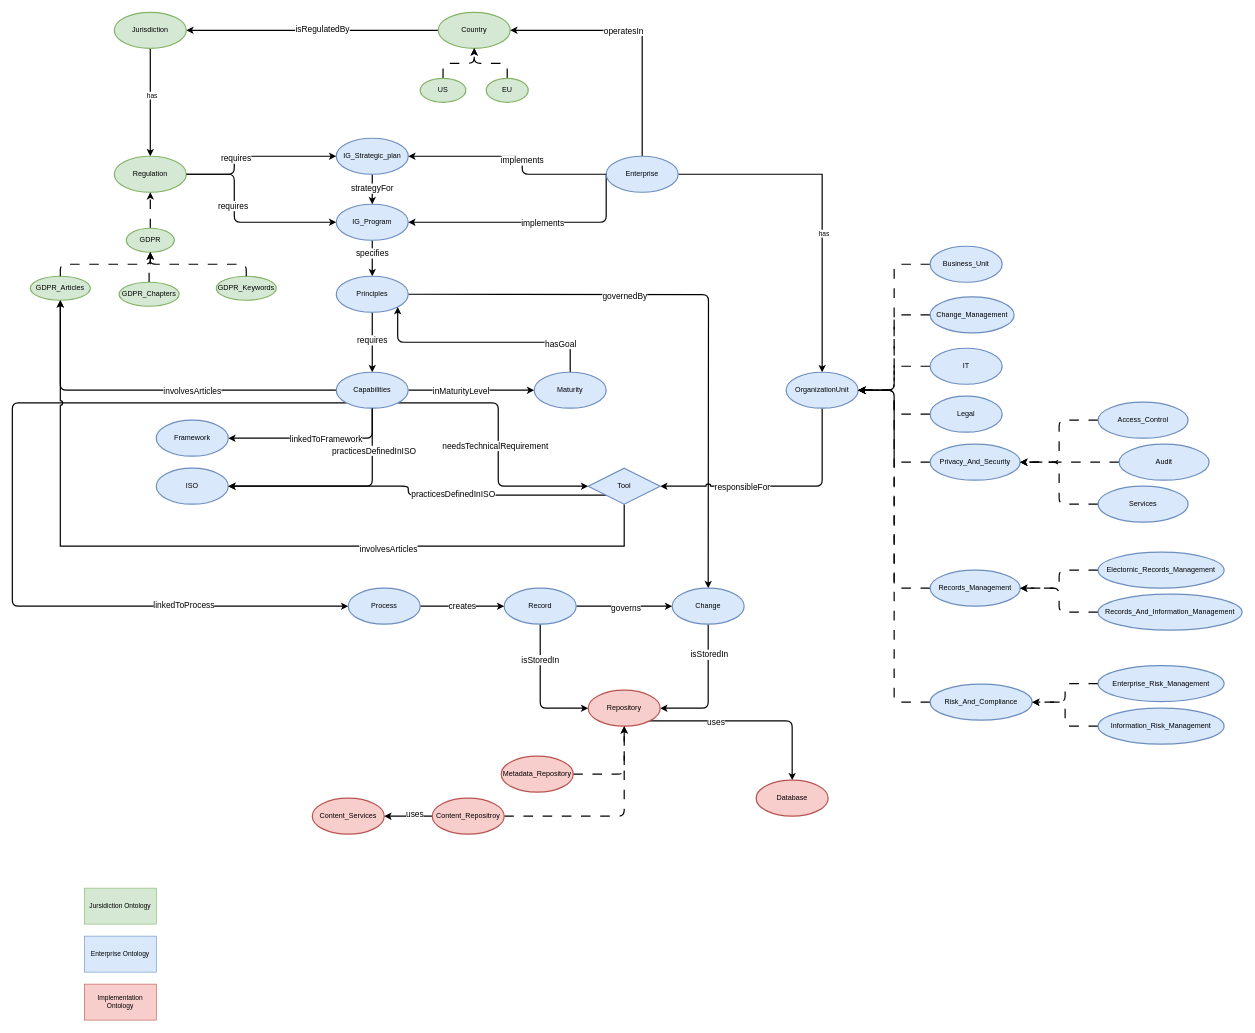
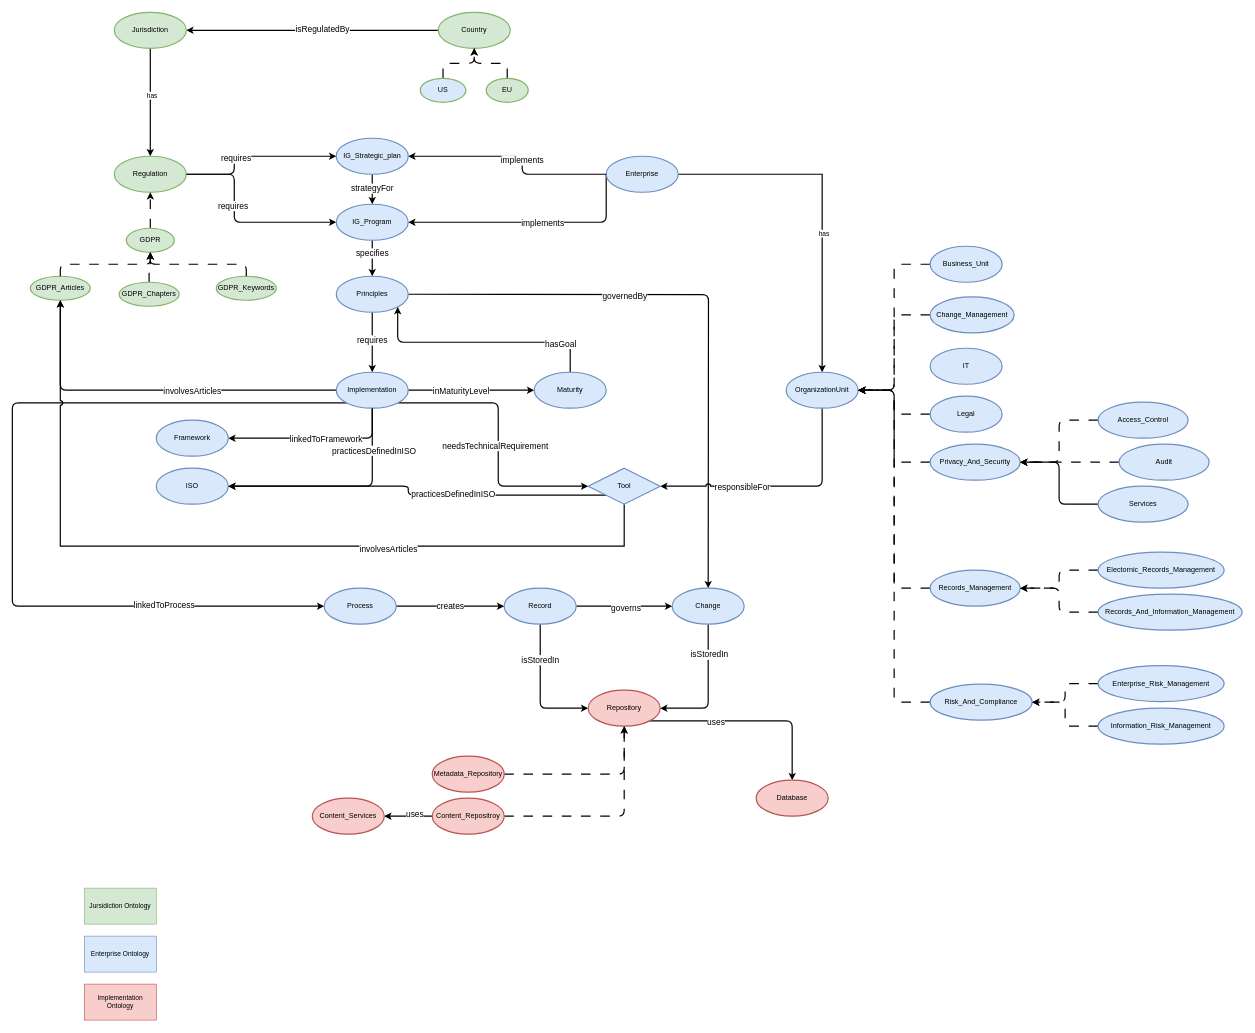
(641, 32) -> none
(443, 90) -> (443, 90)
(912, 366) -> none
(372, 390) -> (372, 390)
(1060, 500) -> (1060, 500)
(384, 606) -> (360, 606)
(537, 774) -> (468, 774)
